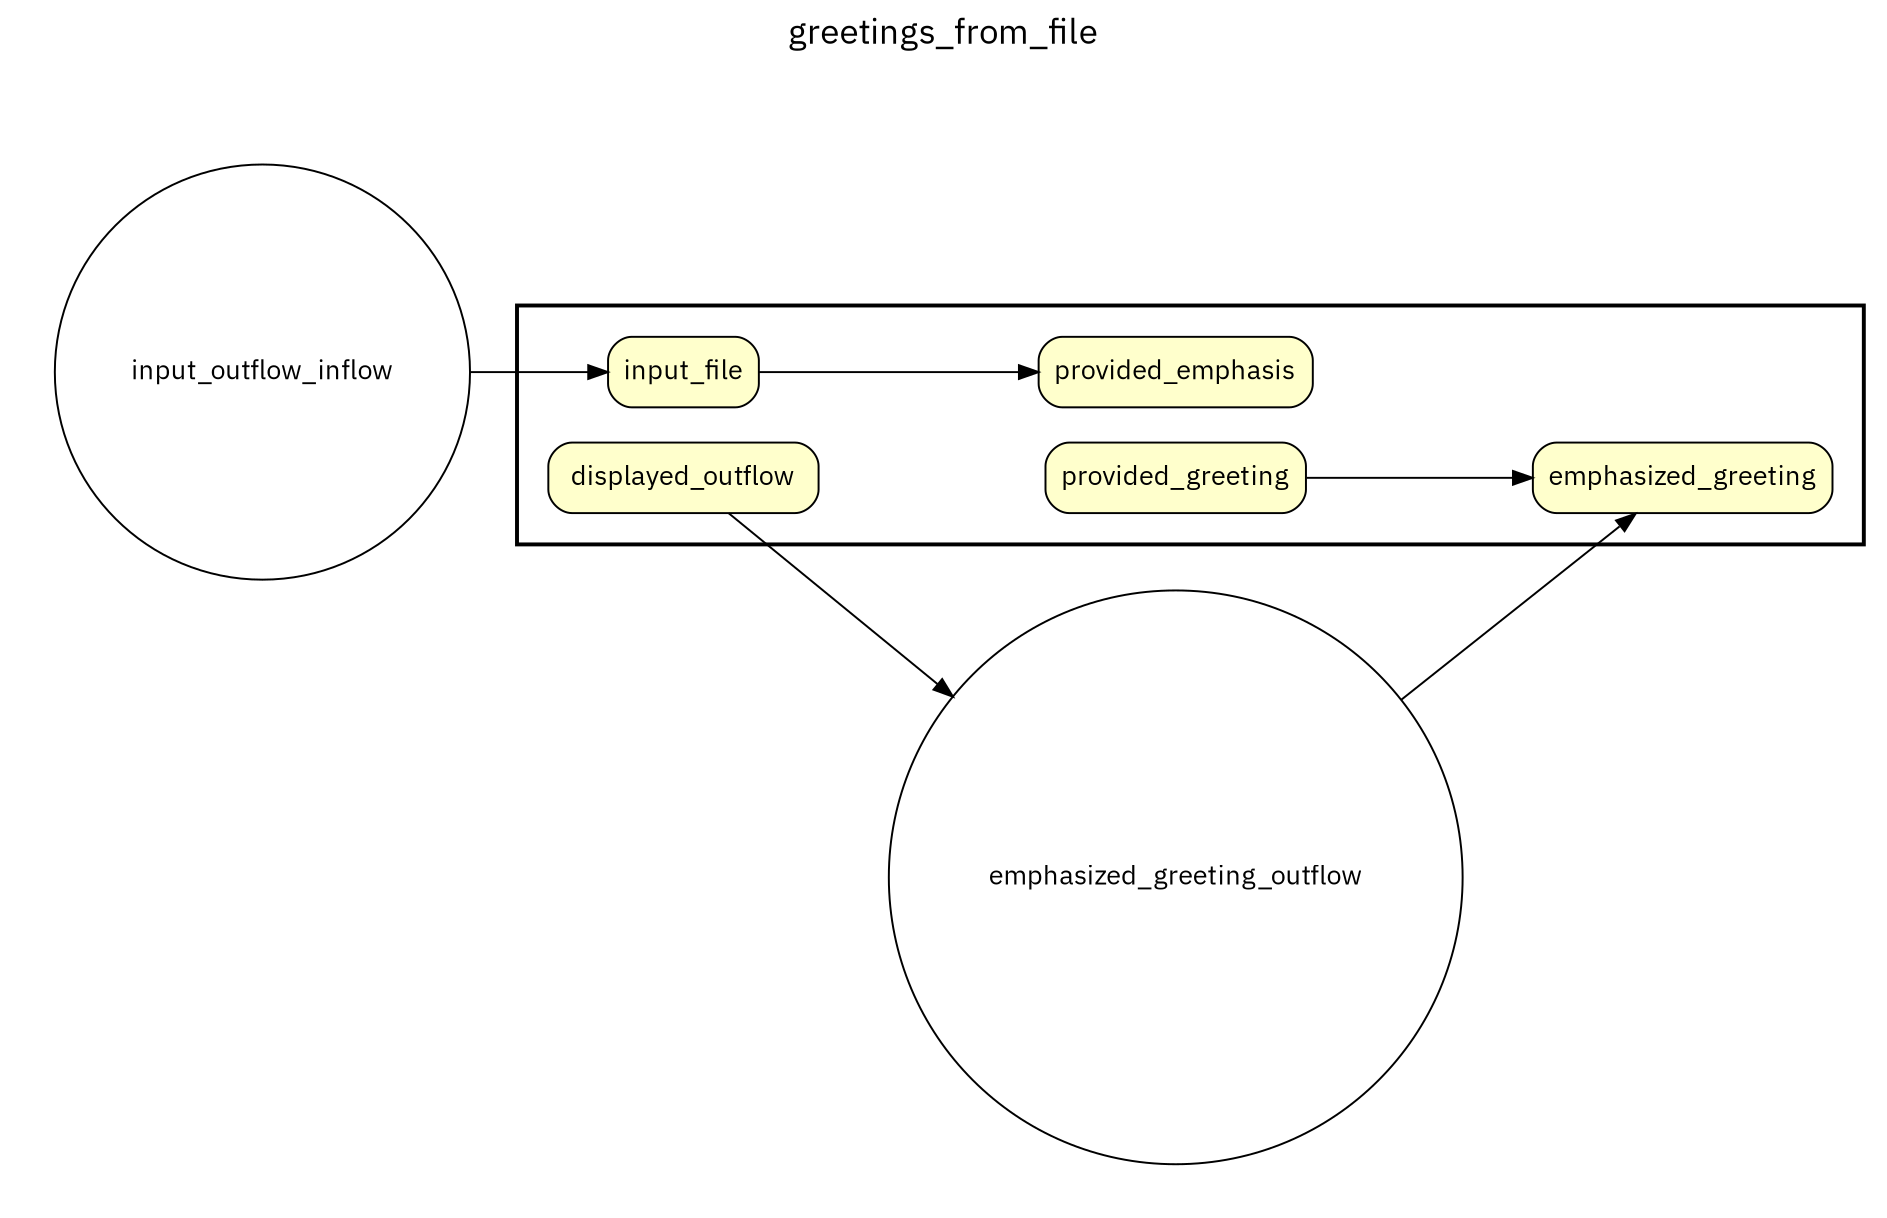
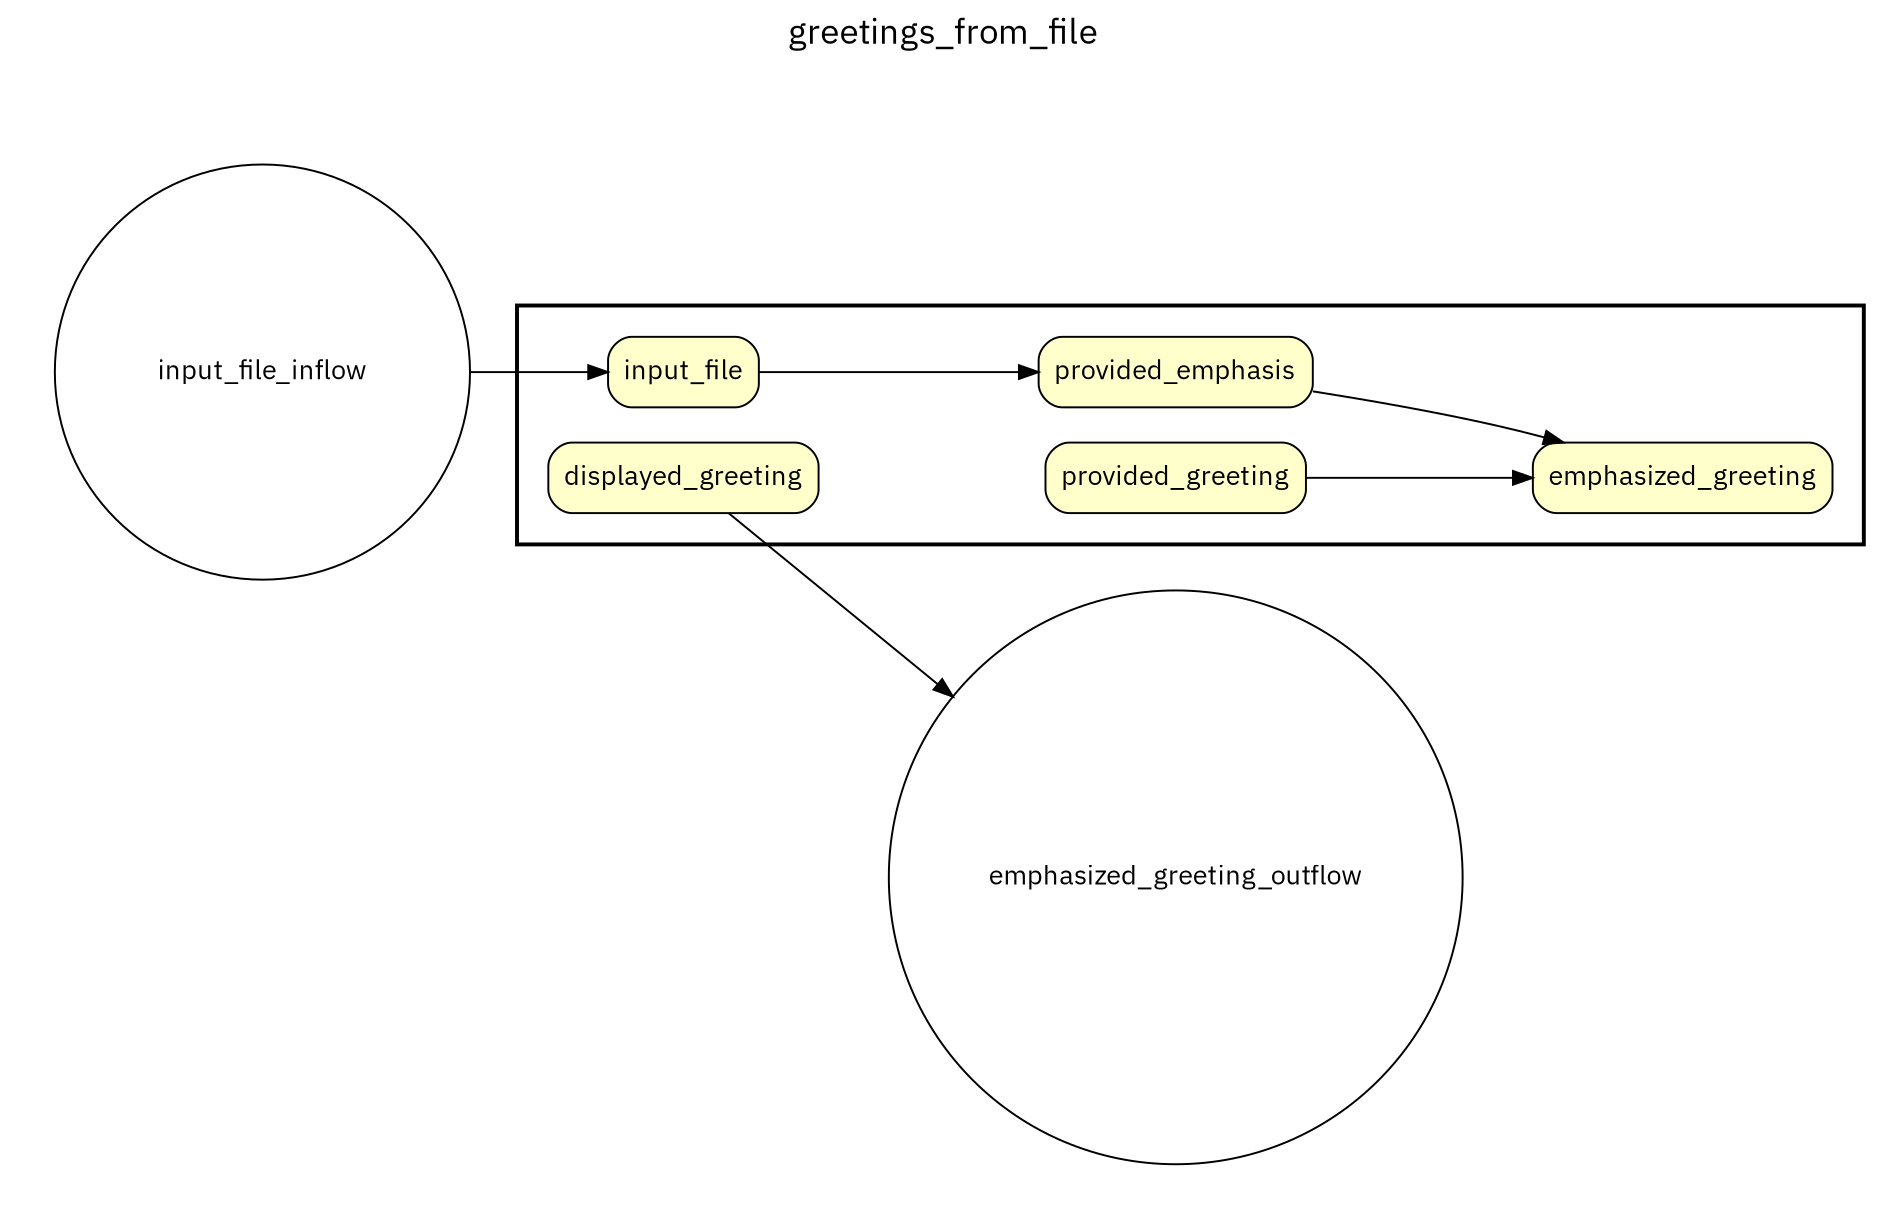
(262, 372) -> (262, 372)
(683, 478) -> (683, 478)
(1510, 613) -> (1429, 412)
